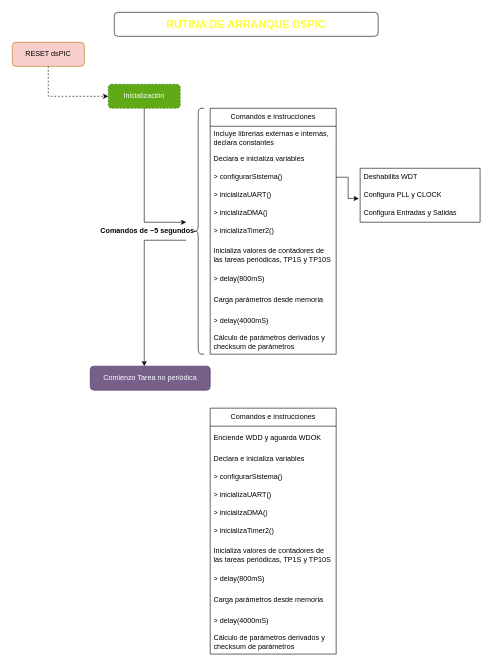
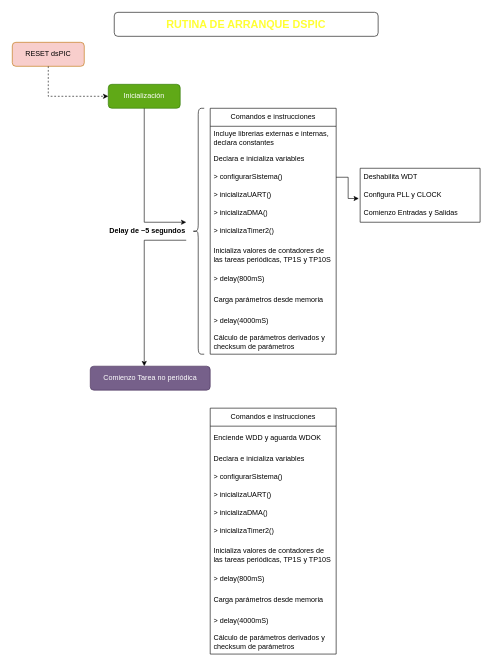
(144, 96) -> (144, 96)
(415, 213) -> (413, 213)
(148, 231) -> (148, 231)
